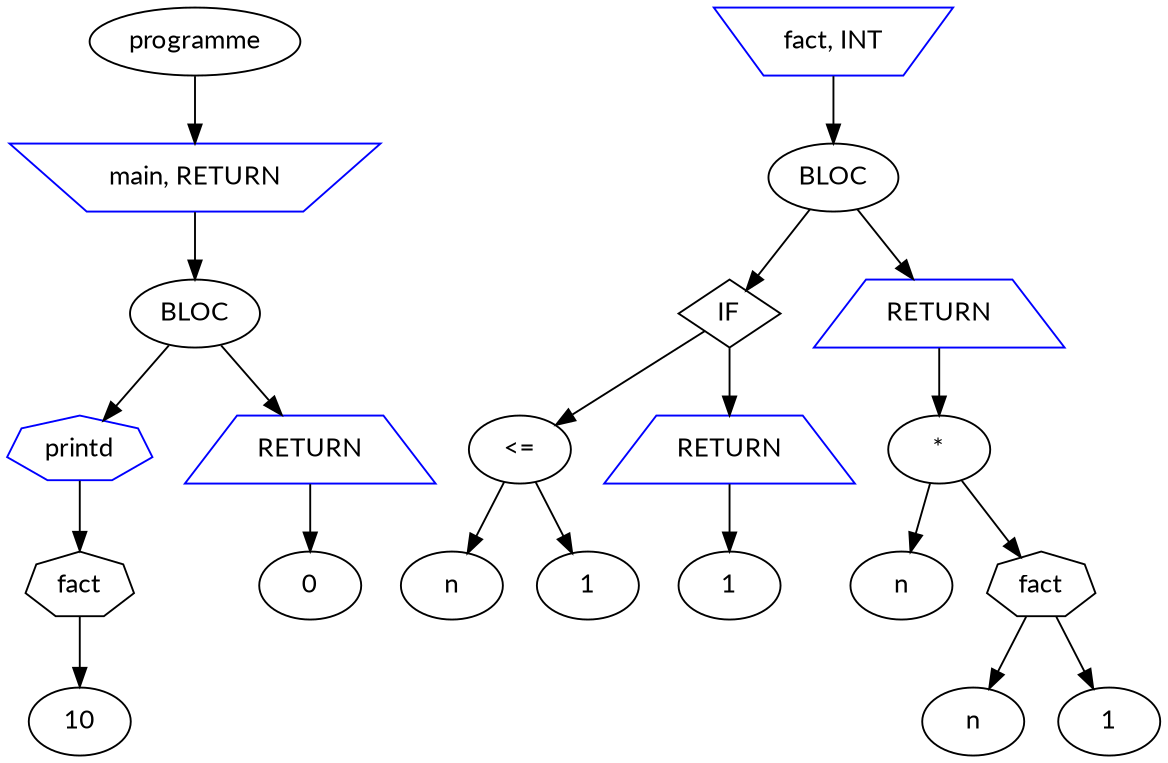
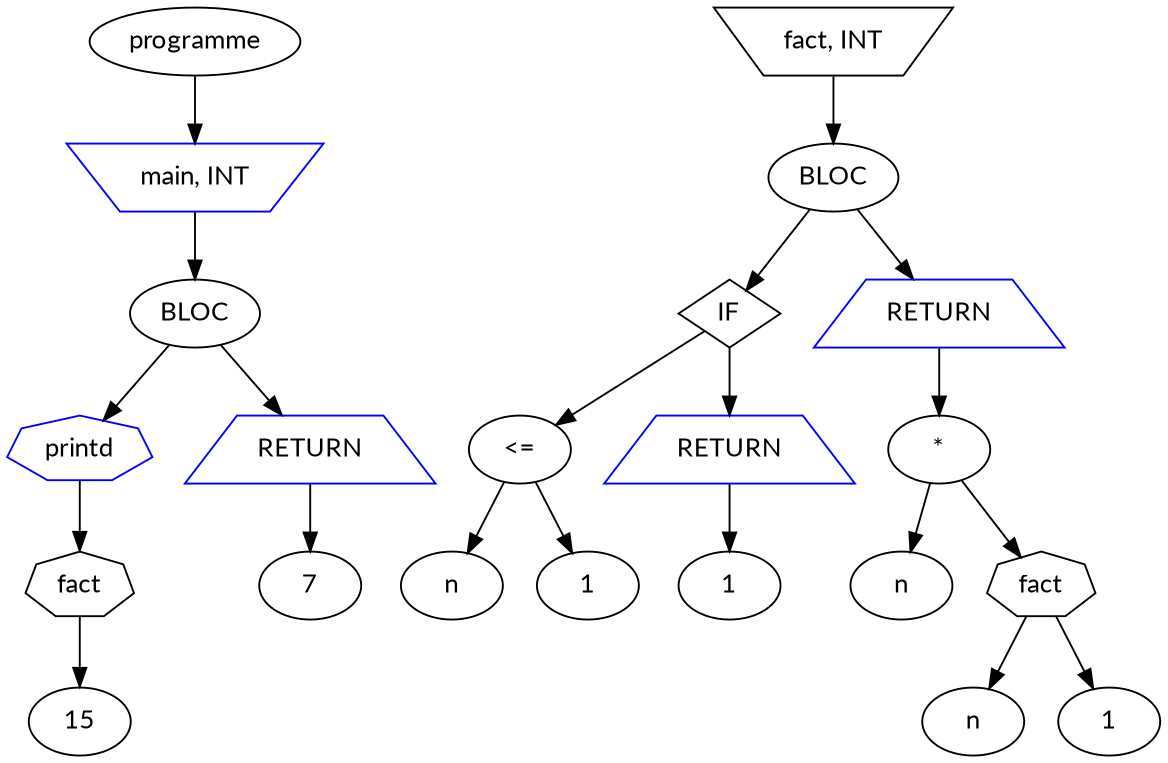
(833, 42) -> (833, 42)
(195, 178) -> (195, 178)
(310, 586) -> (310, 586)
(80, 722) -> (80, 722)
